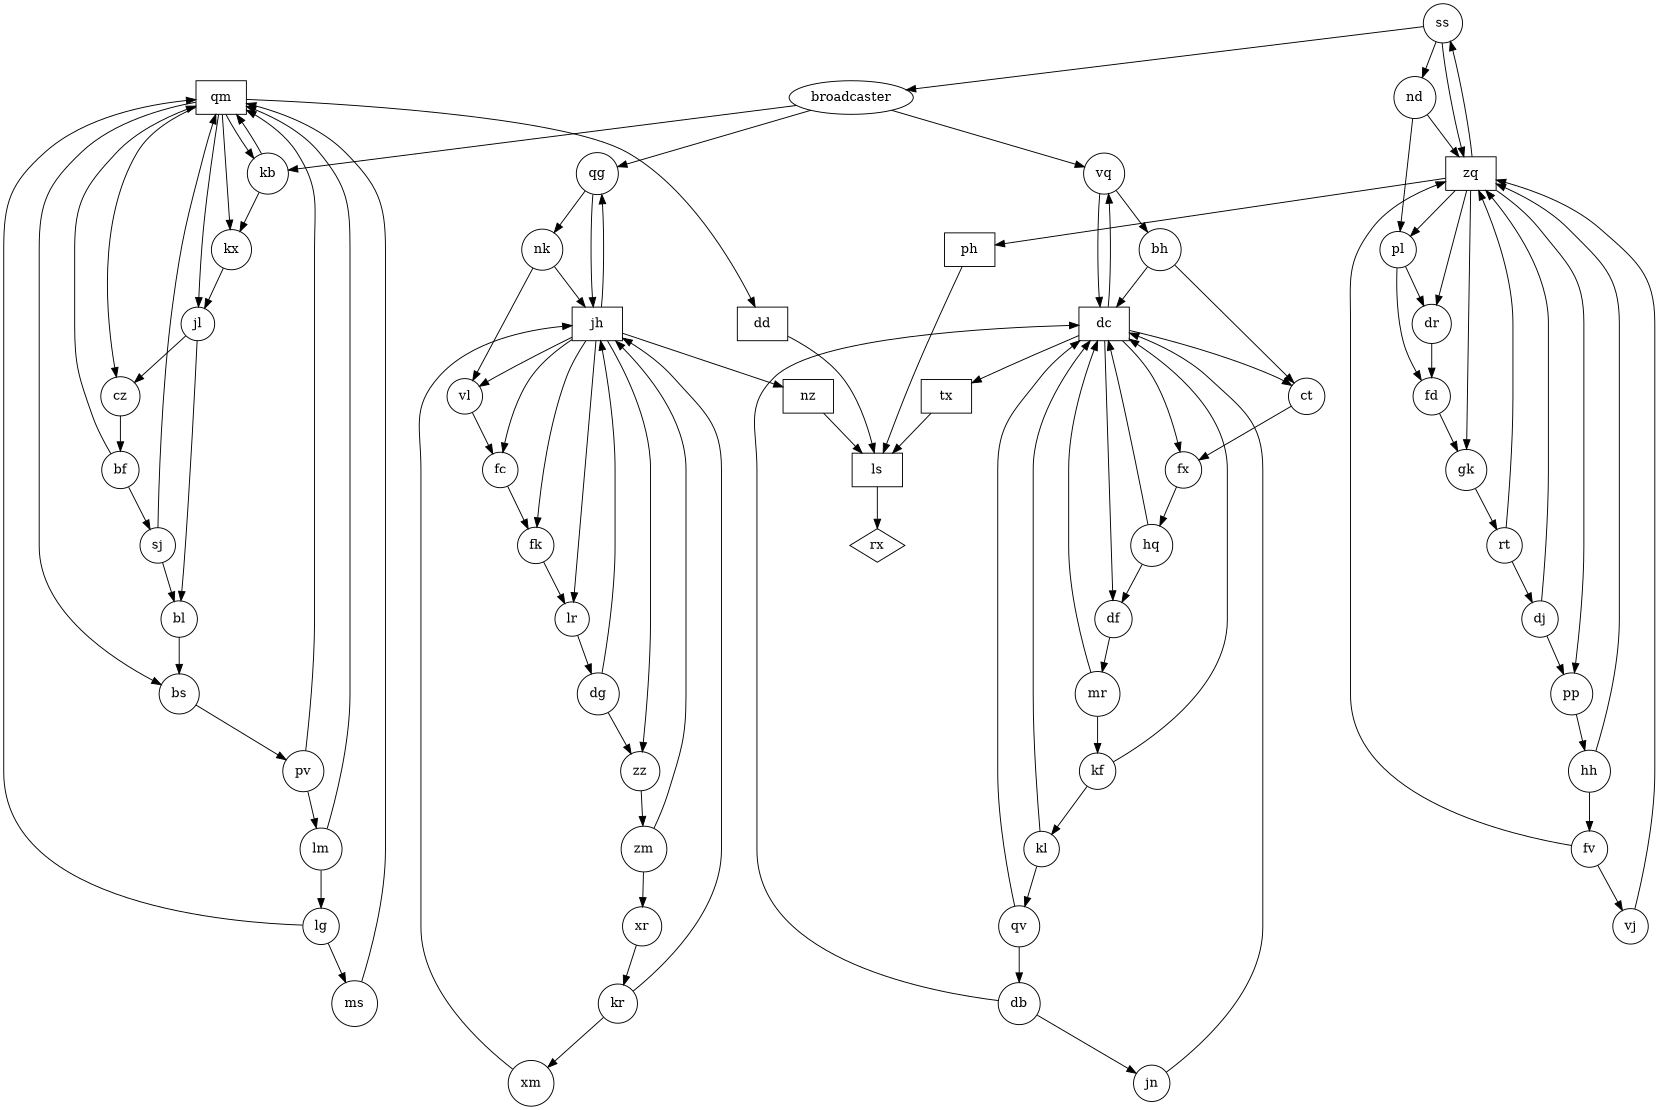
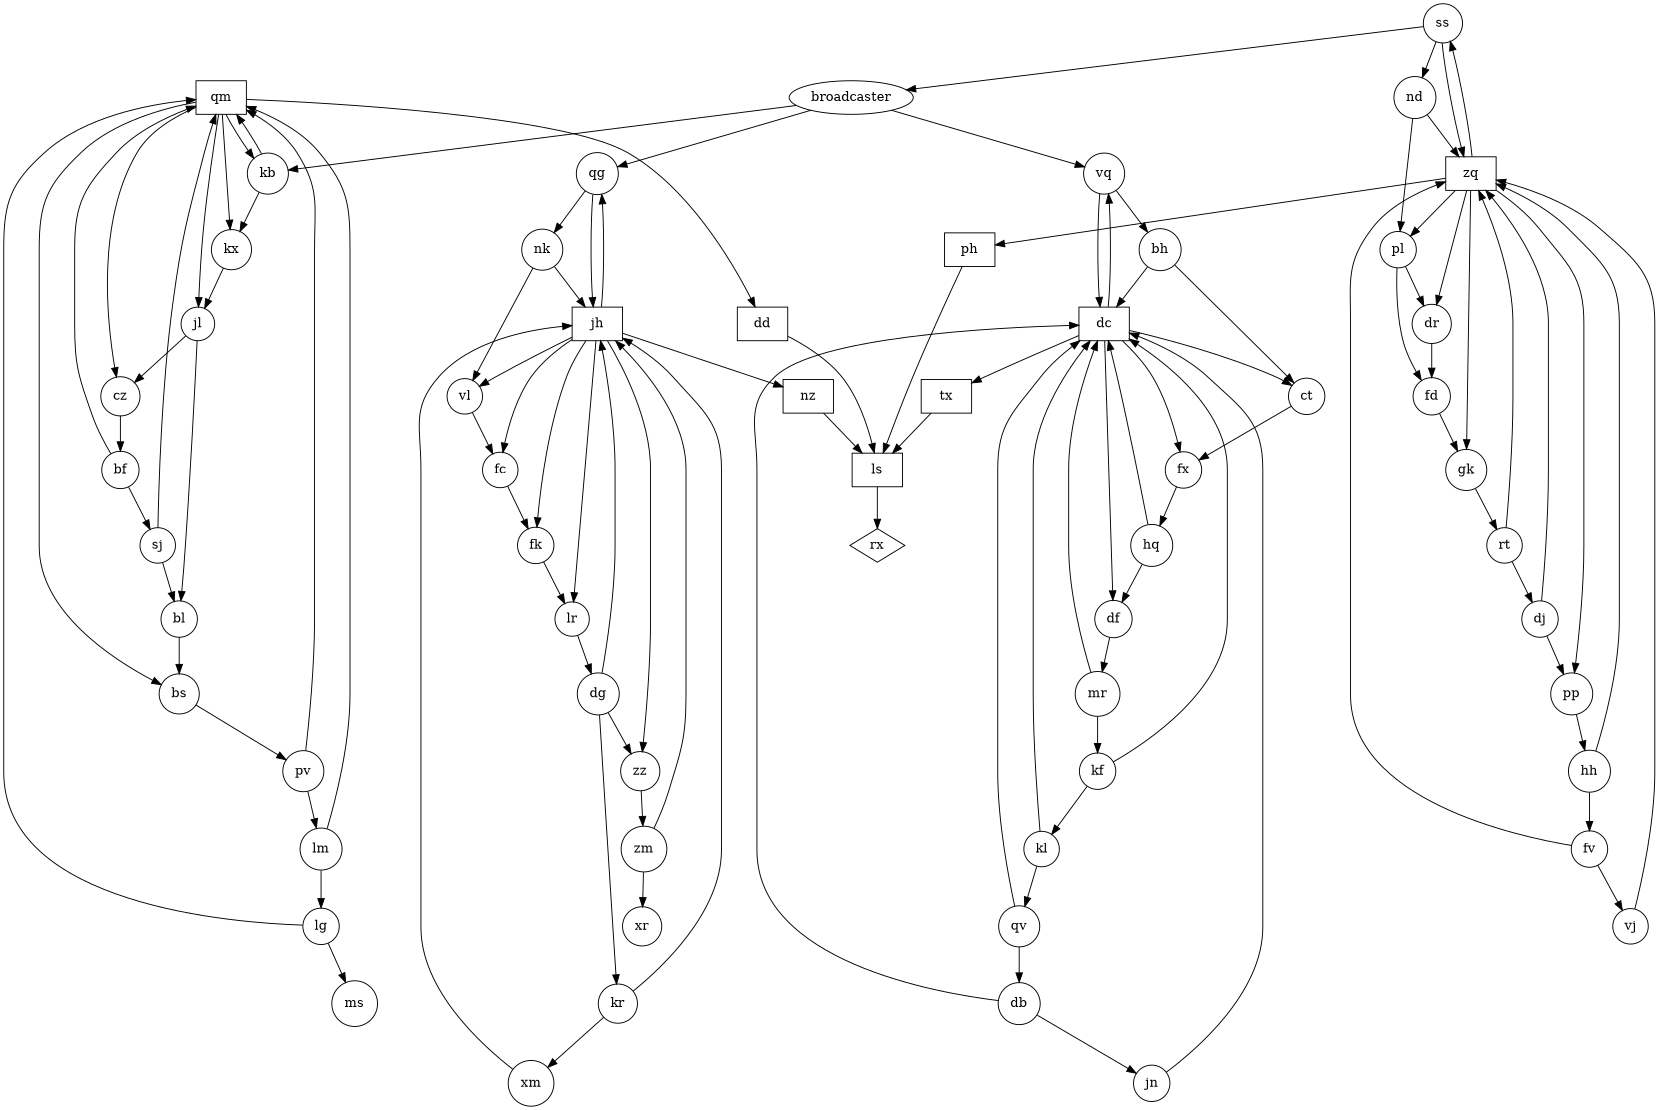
(385, 511) -> none
(631, 961) -> (608, 845)
